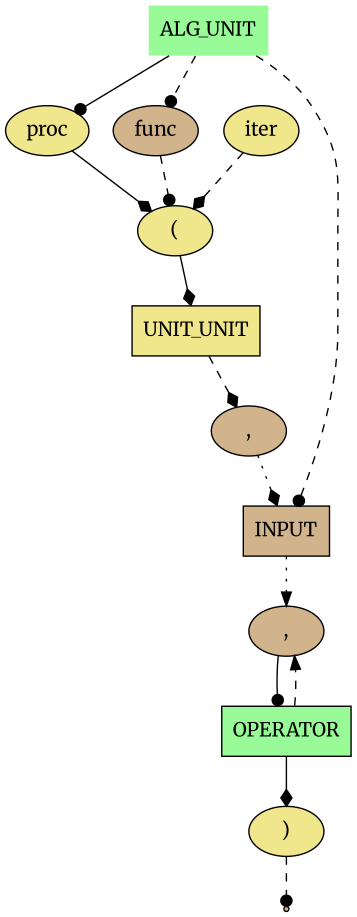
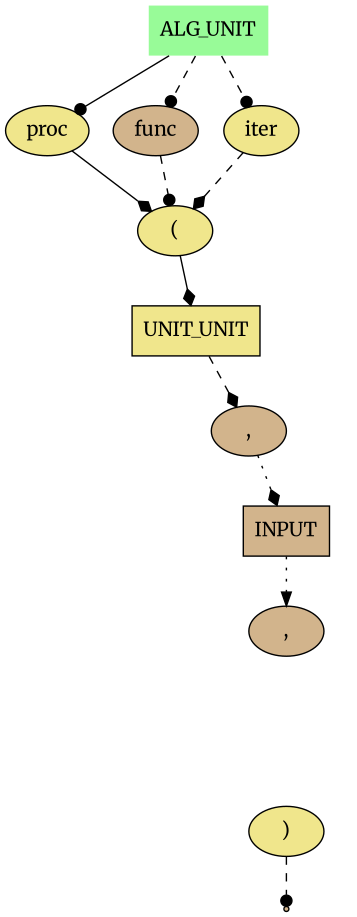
(338, 263) -> (233, 77)
(286, 731) -> none
